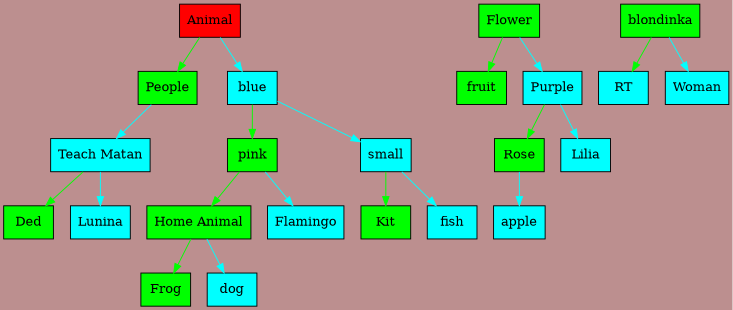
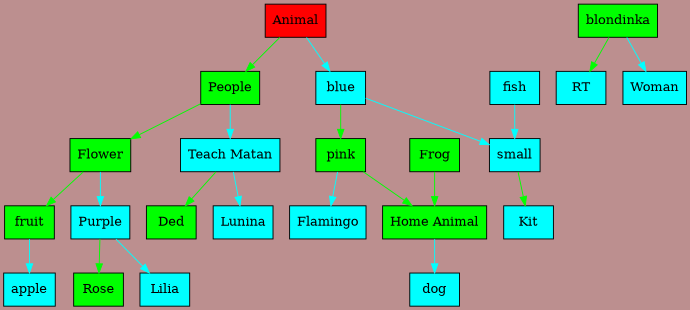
none -> (170, 119)
(519, 184) -> (29, 251)
(416, 186) -> (515, 117)
(386, 222) -> (529, 222)
(184, 252) -> (435, 184)
